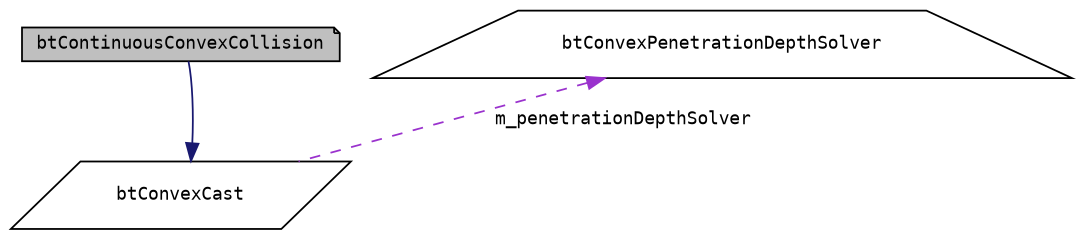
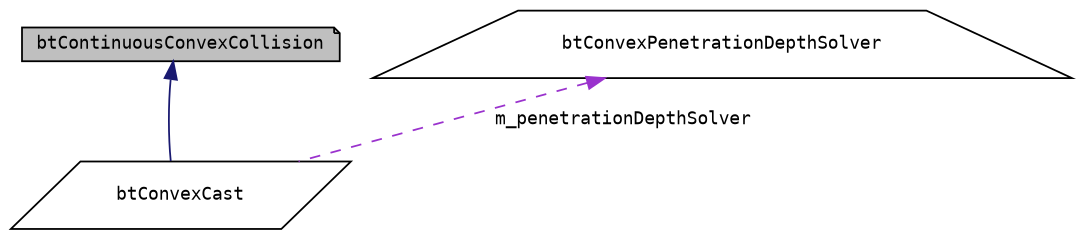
(193, 102) -> (169, 120)
